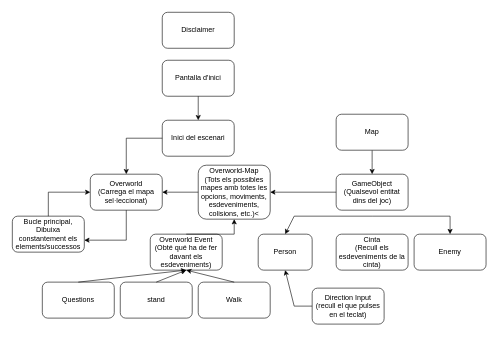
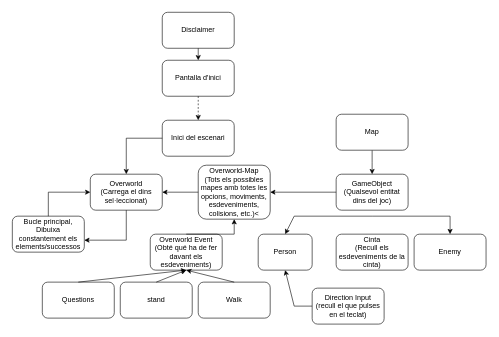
none -> (198, 54)
(198, 105) -> (198, 105)
(126, 192) -> (126, 192)
